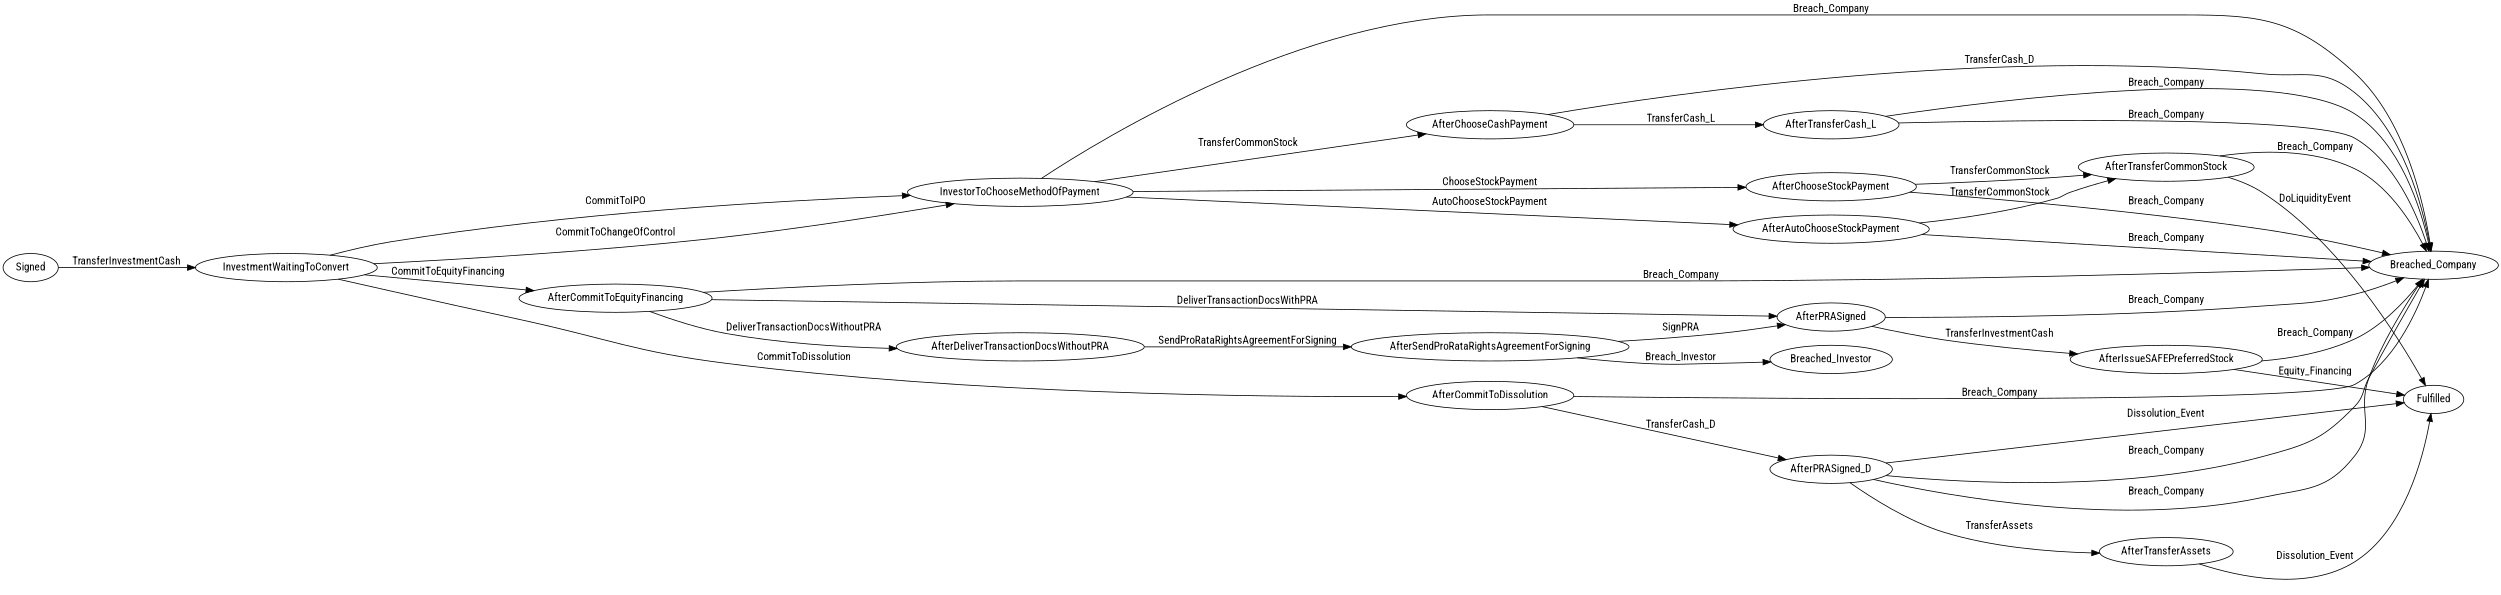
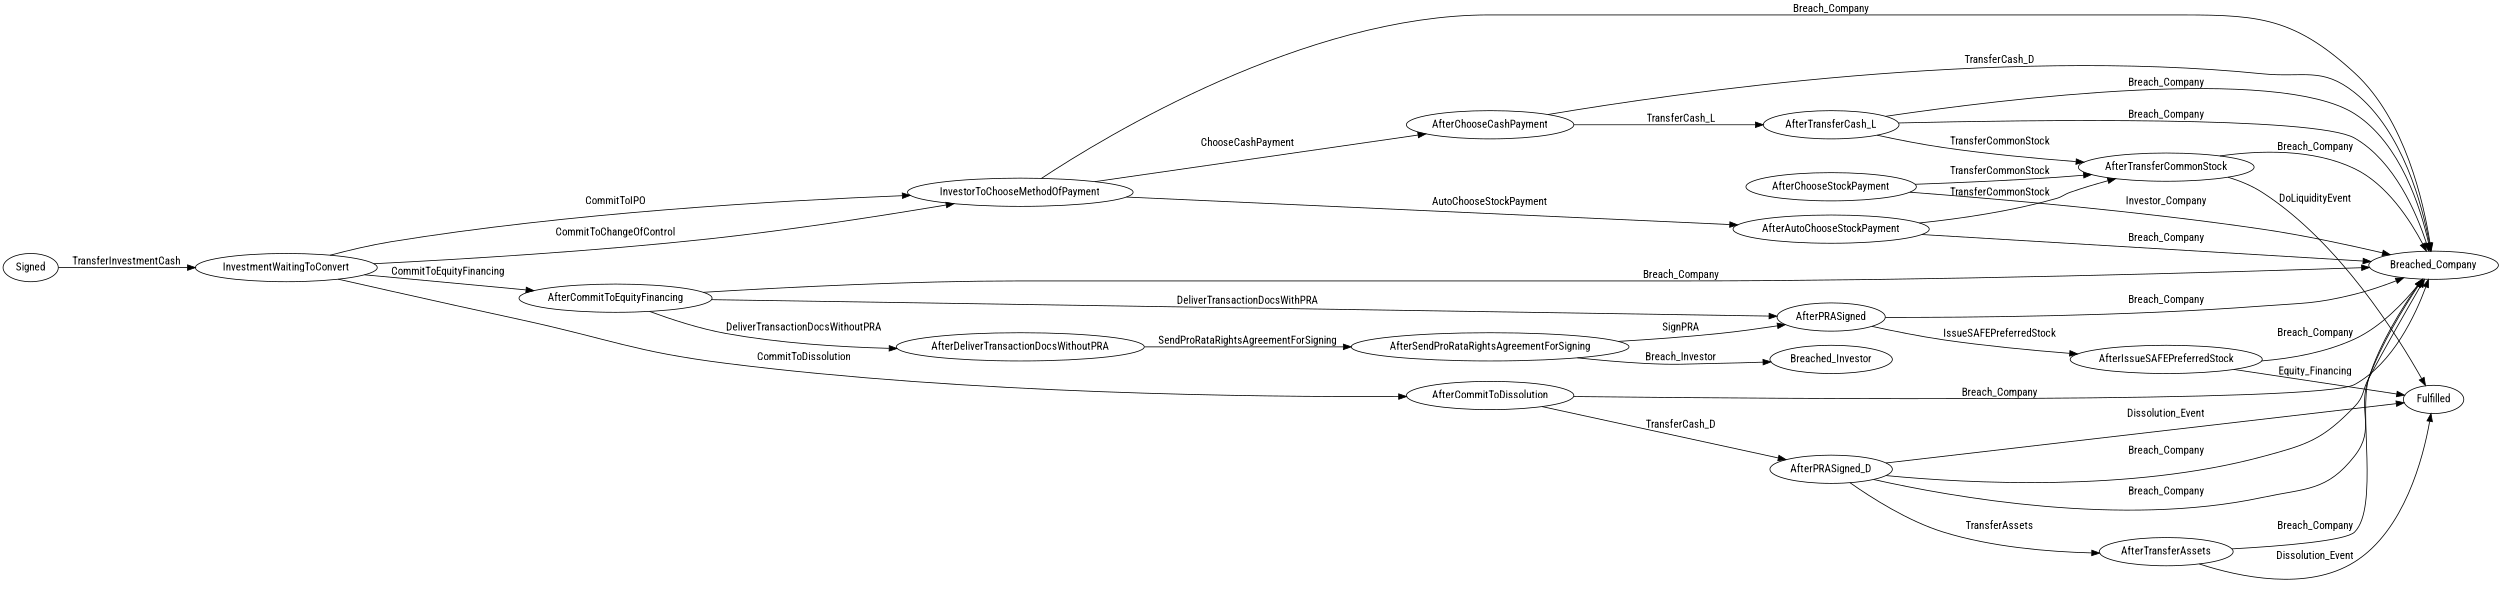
(1248, 143) -> (1248, 143)
none -> (1976, 152)
(1435, 189) -> none
(2166, 201) -> (2166, 201)
(2000, 334) -> (2000, 334)
none -> (2367, 466)
